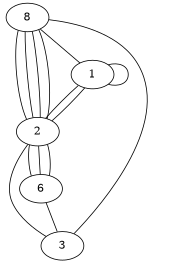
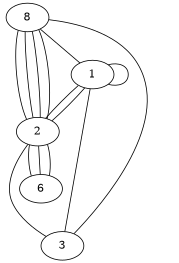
(52, 217) -> (77, 160)
